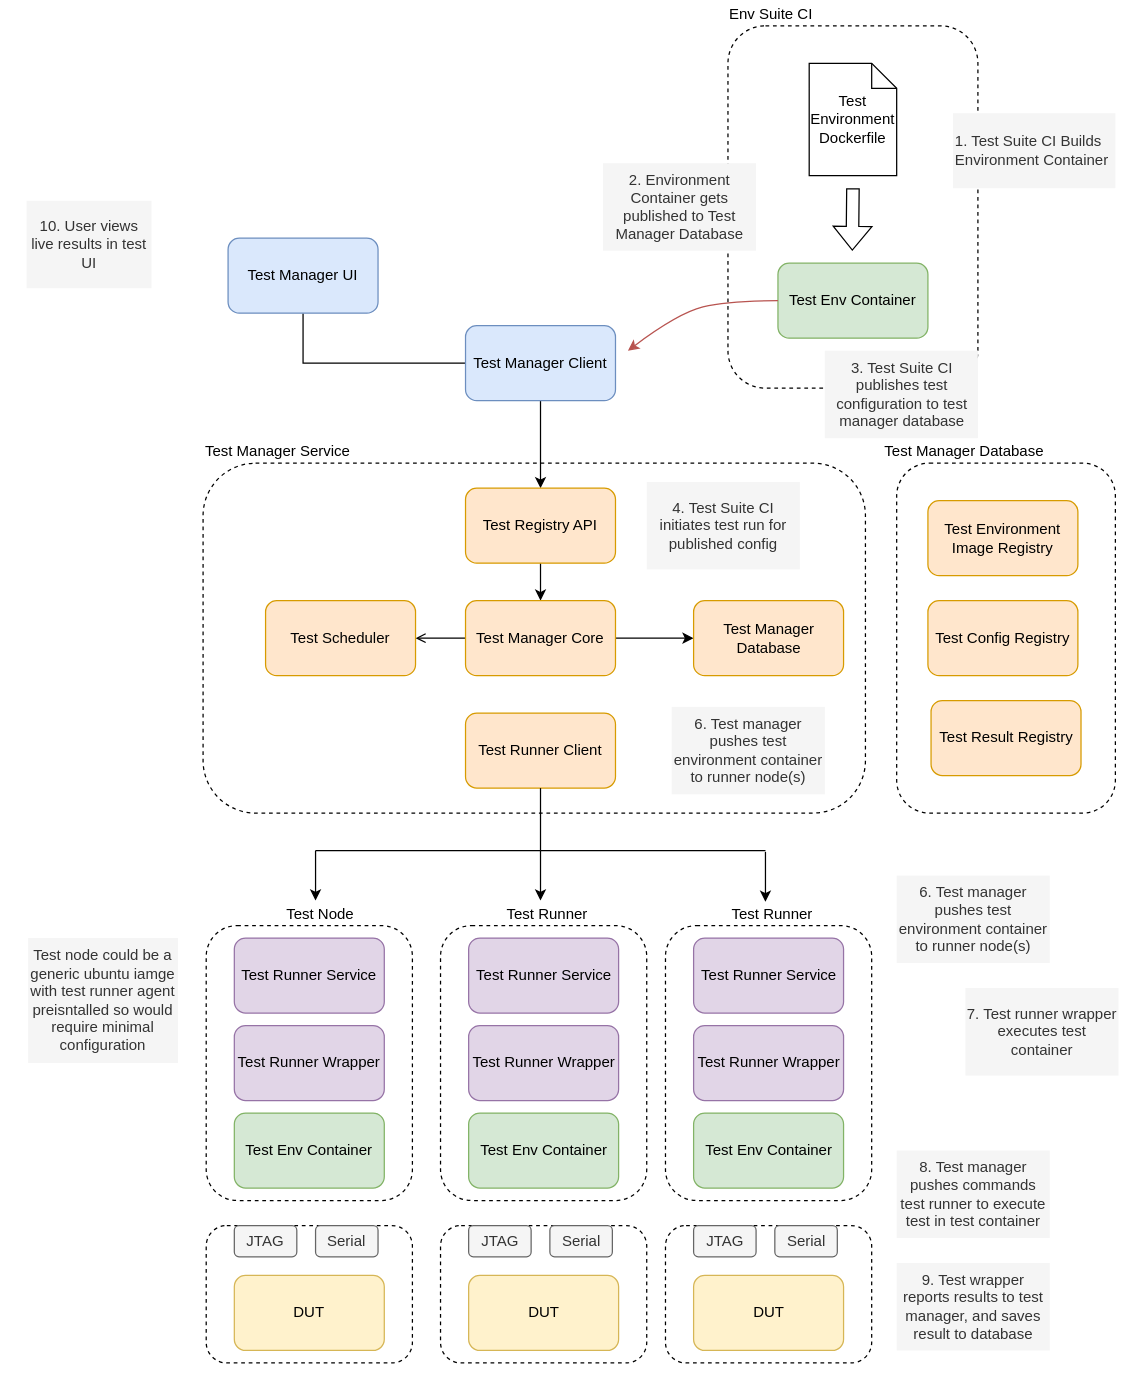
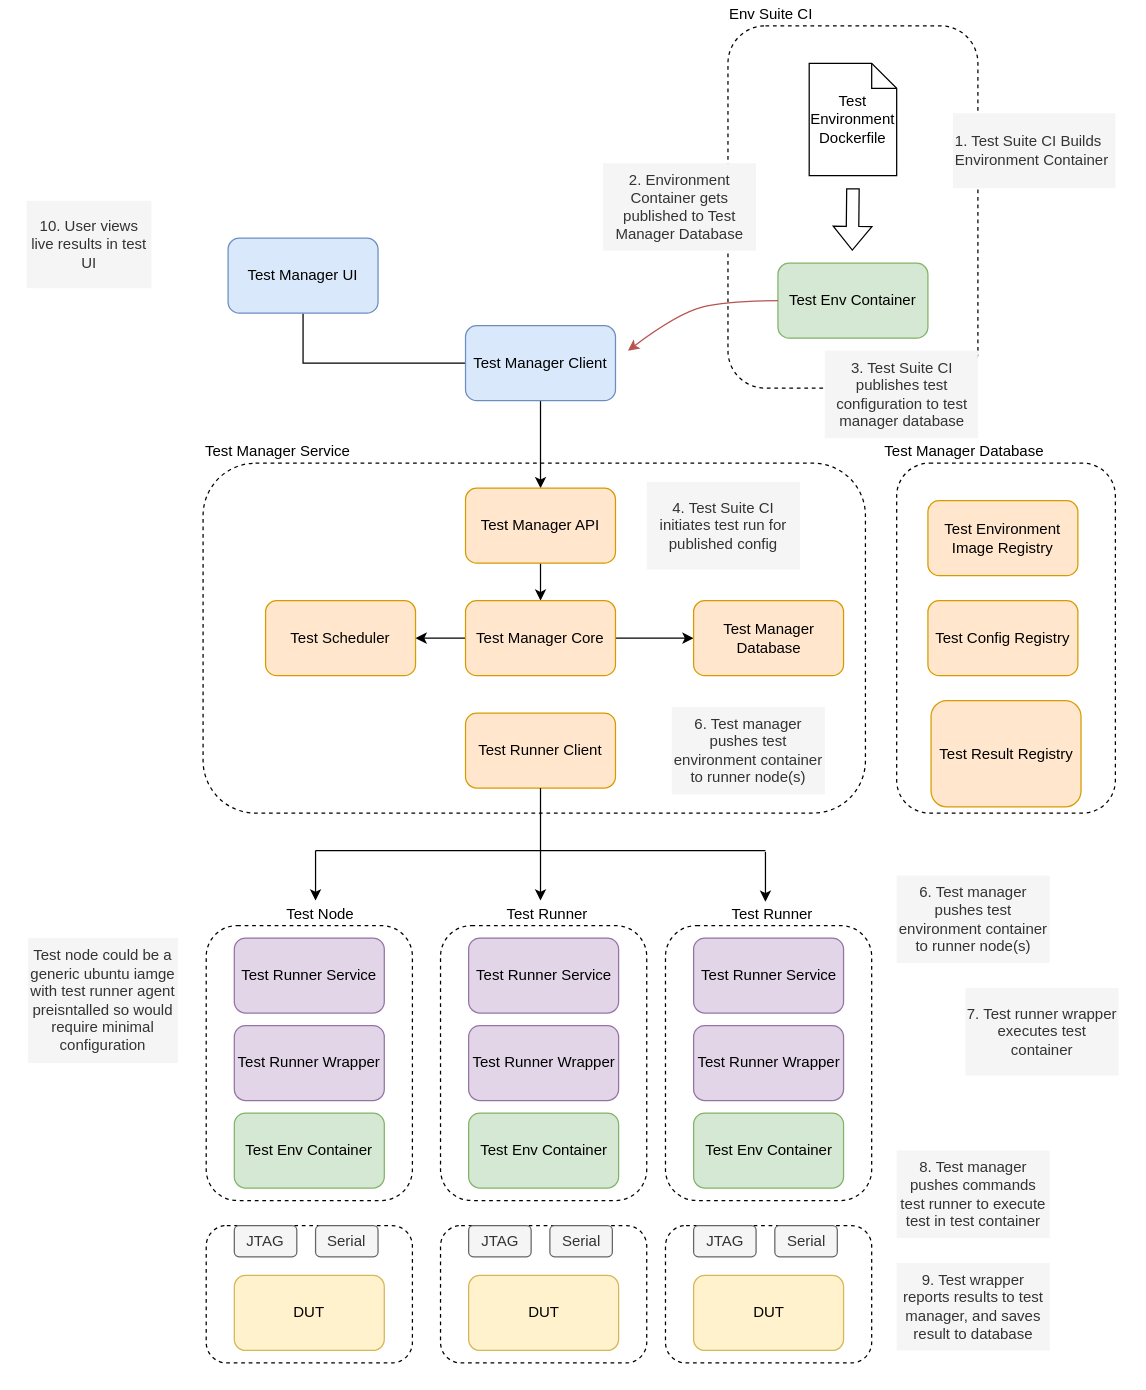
(541, 526) -> (541, 526)
(423, 638) -> (425, 638)
(1006, 738) -> (1006, 754)
